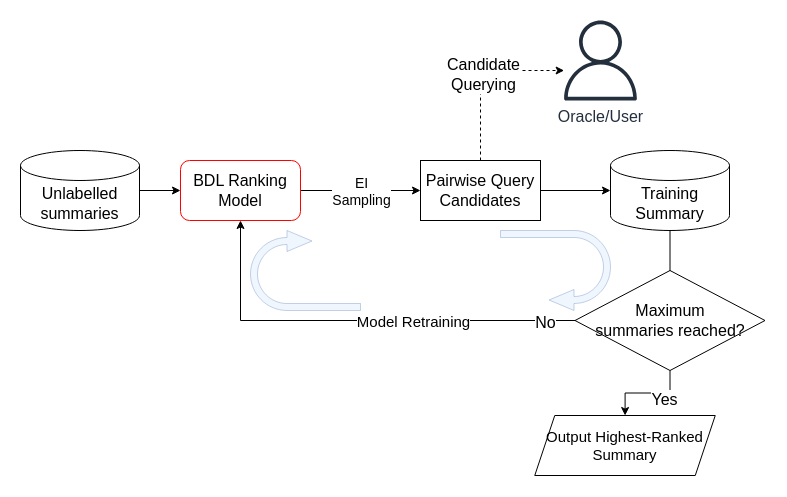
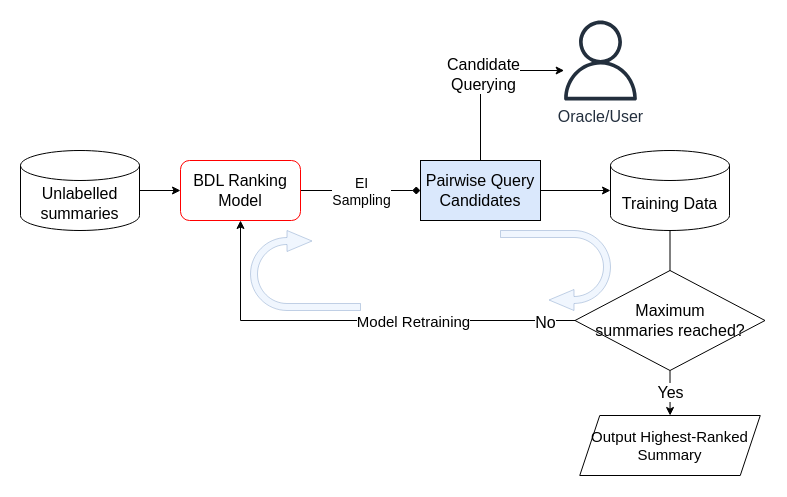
(481, 126) -> (481, 126)
(412, 191) -> (412, 191)
(481, 191) -> (481, 191)
(670, 204) -> (670, 204)
(625, 446) -> (670, 446)
